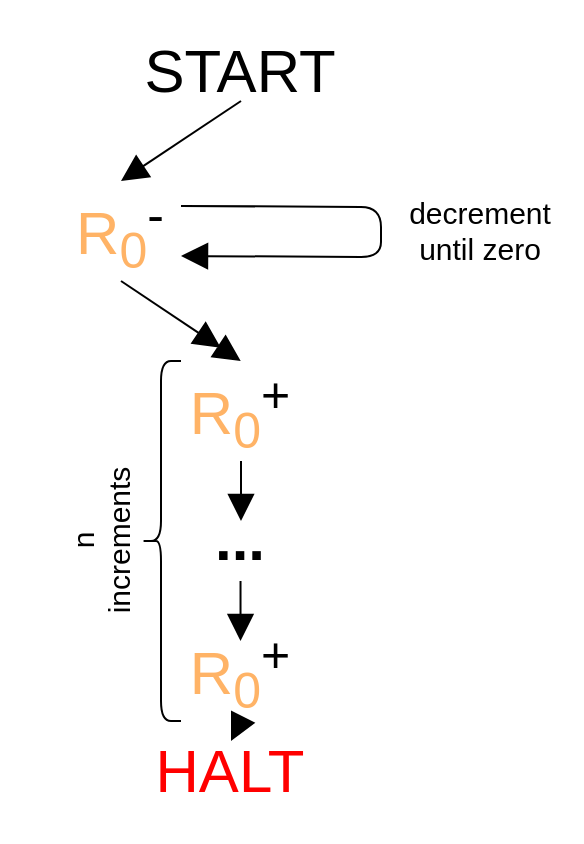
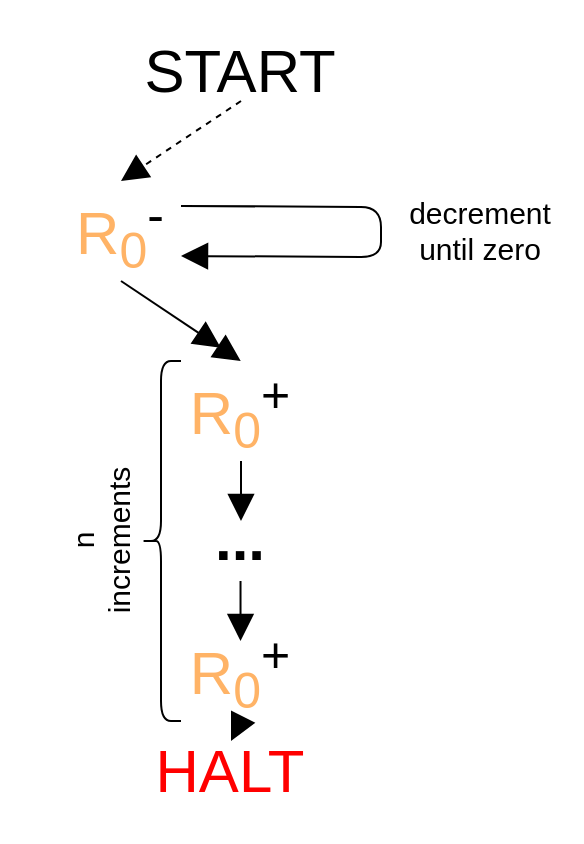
(190, 135) -> (190, 135)
